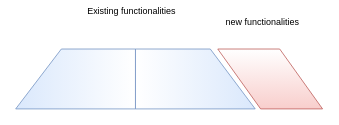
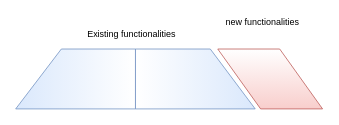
(132, 12) -> (132, 34)
